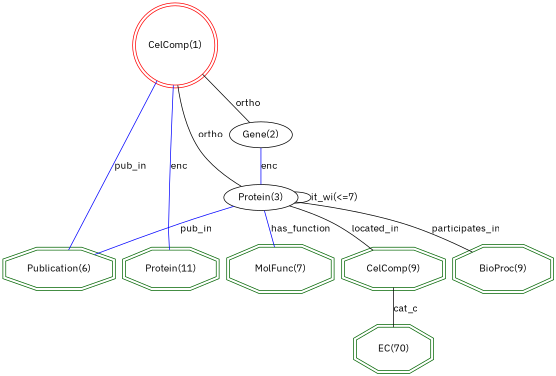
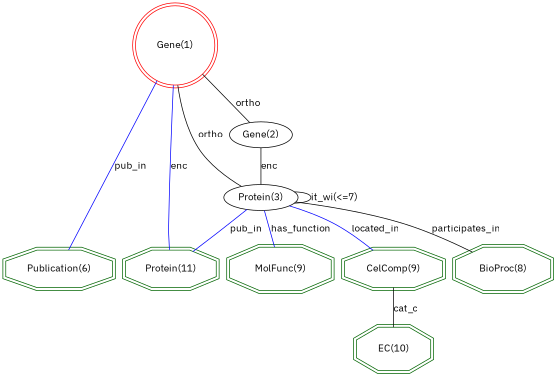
(175, 45) -> (175, 45)
(261, 166) -> (261, 166)
(334, 223) -> (334, 223)
(164, 229) -> (220, 231)
(280, 269) -> (280, 269)
(503, 269) -> (503, 269)
(394, 349) -> (394, 349)
